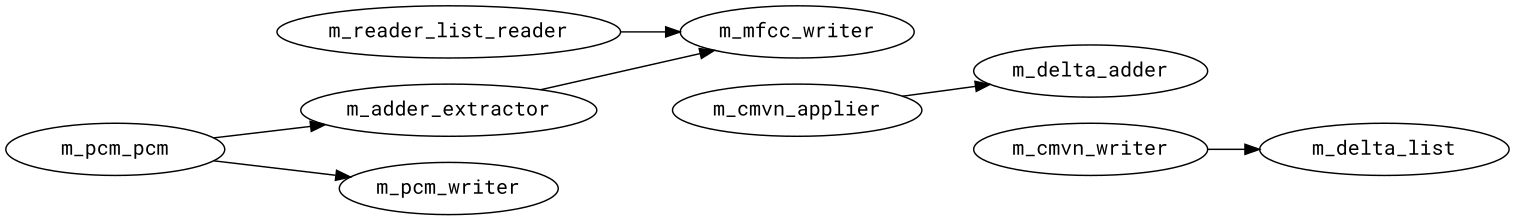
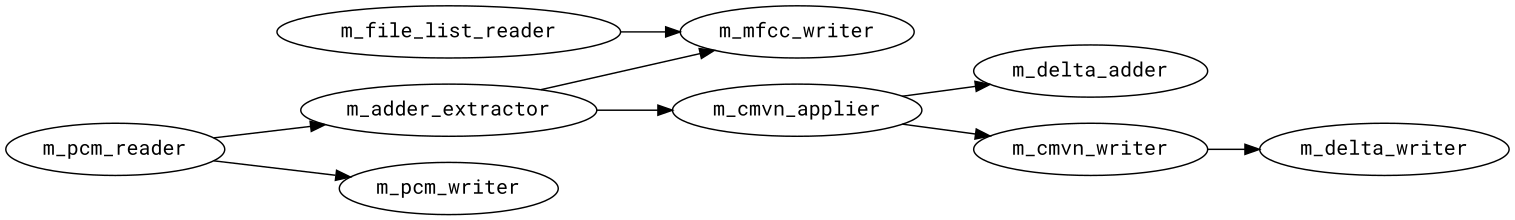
(449, 32) -> (449, 32)
none -> (627, 110)
none -> (939, 129)
(115, 149) -> (115, 149)
(1384, 149) -> (1384, 149)
